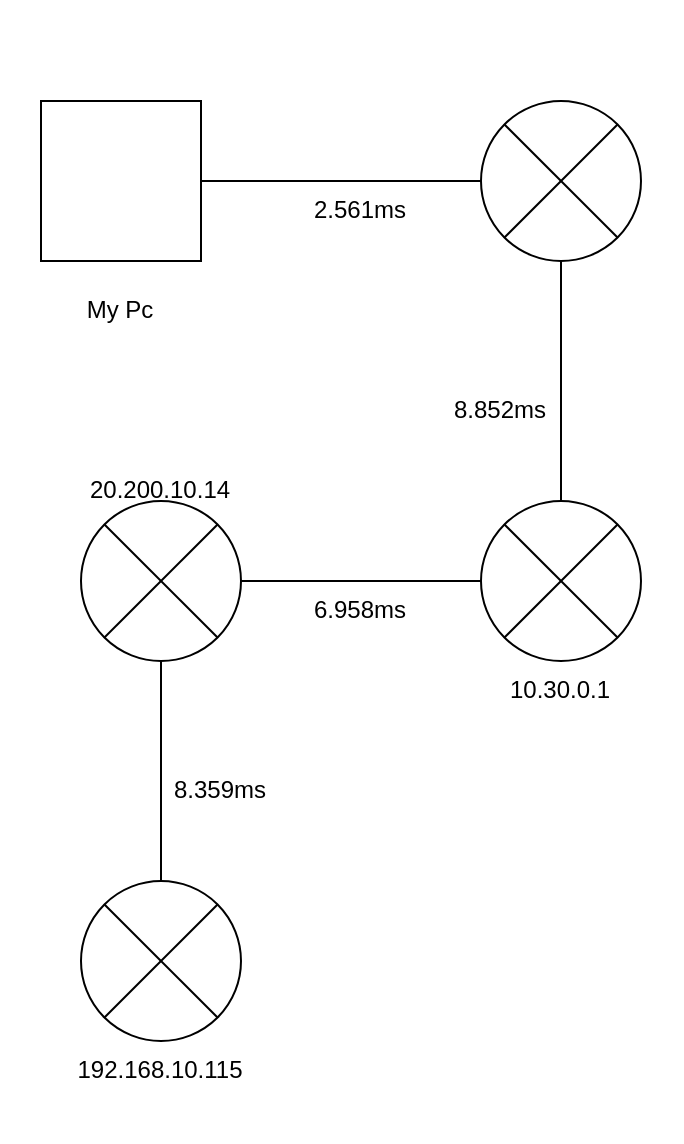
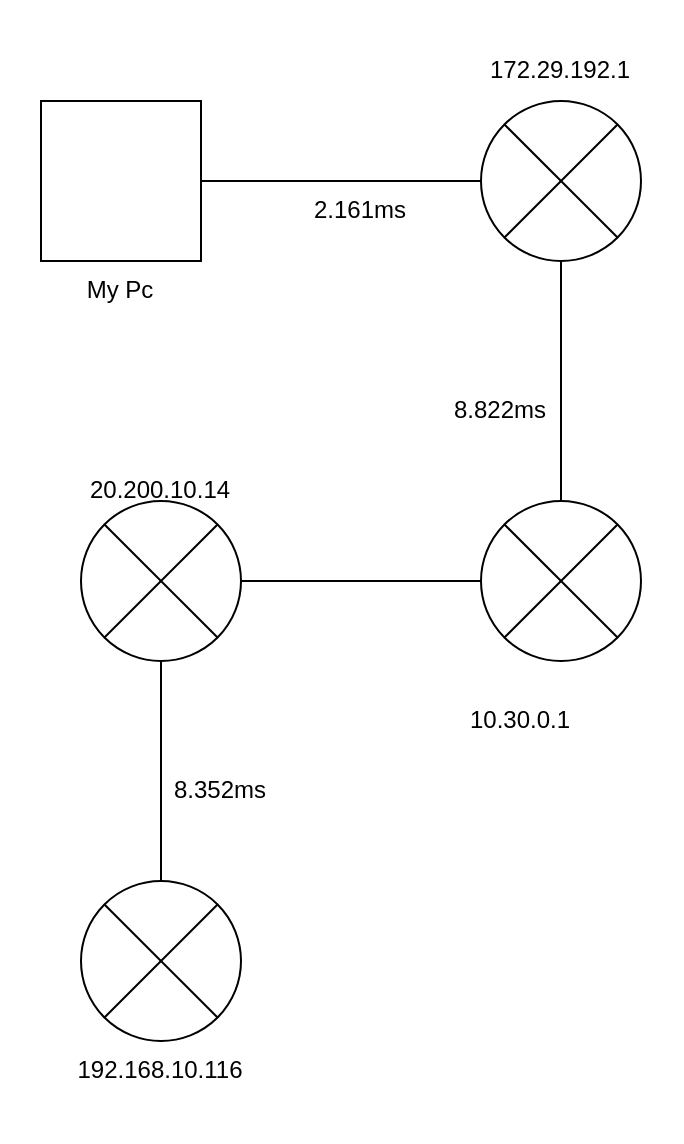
none -> (561, 71)
(361, 211) -> (361, 211)
(121, 311) -> (121, 291)
(501, 411) -> (501, 411)
(361, 611) -> none
(561, 691) -> (521, 721)
(221, 791) -> (221, 791)
(161, 1071) -> (161, 1071)
